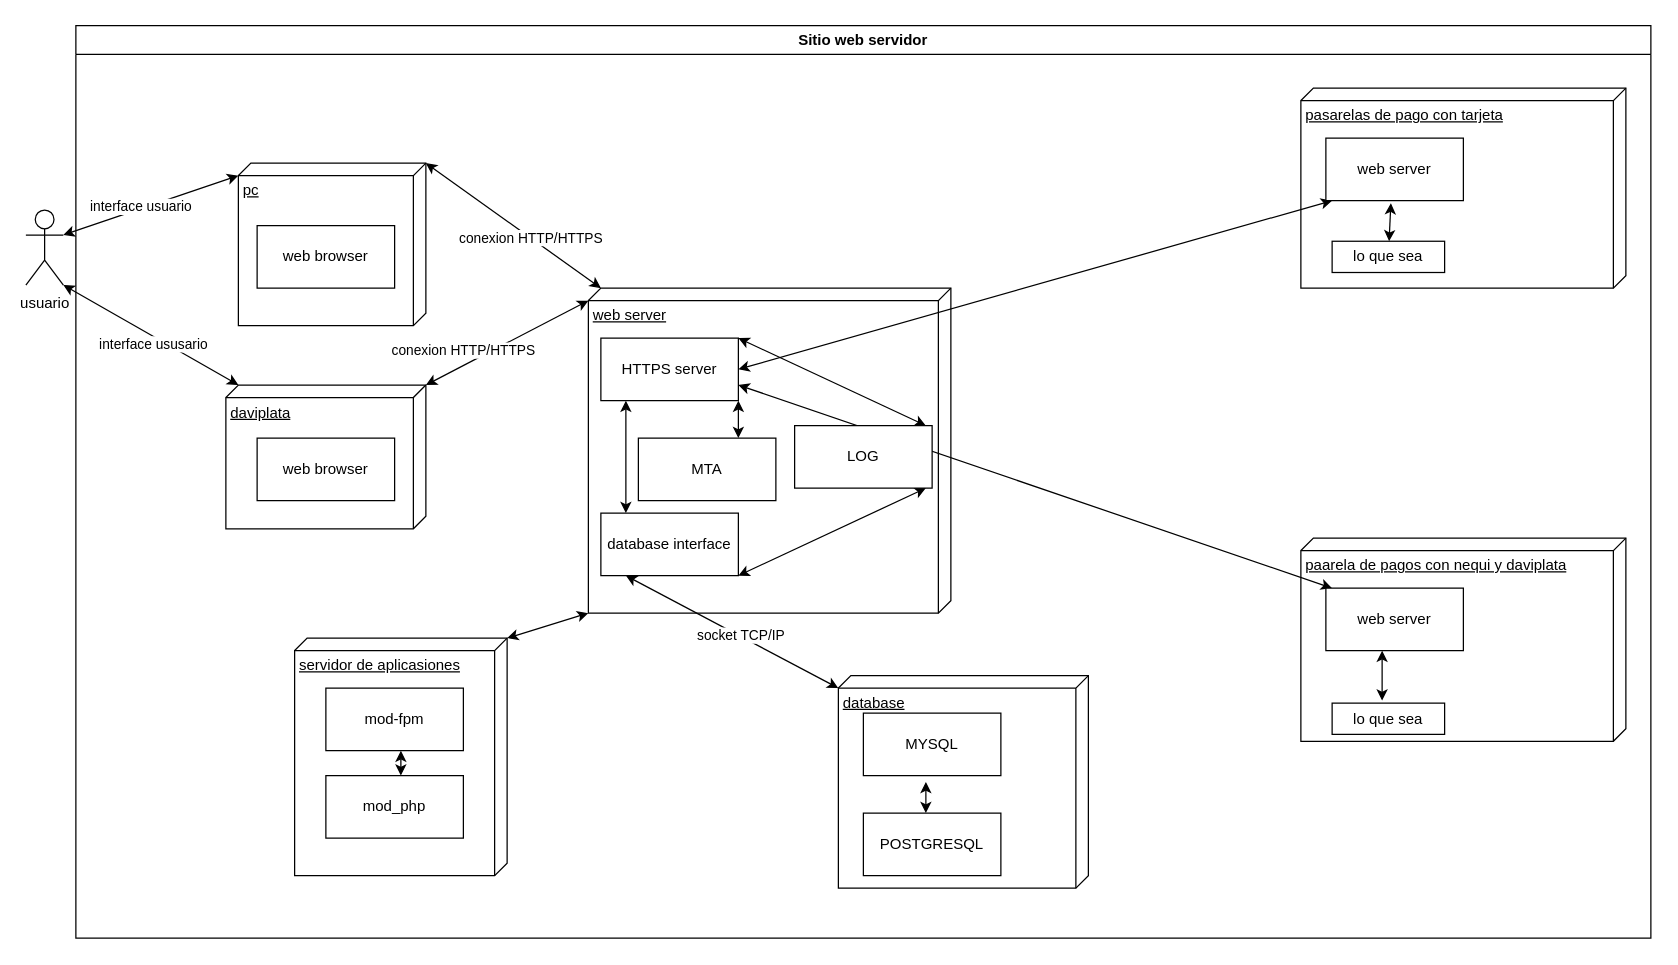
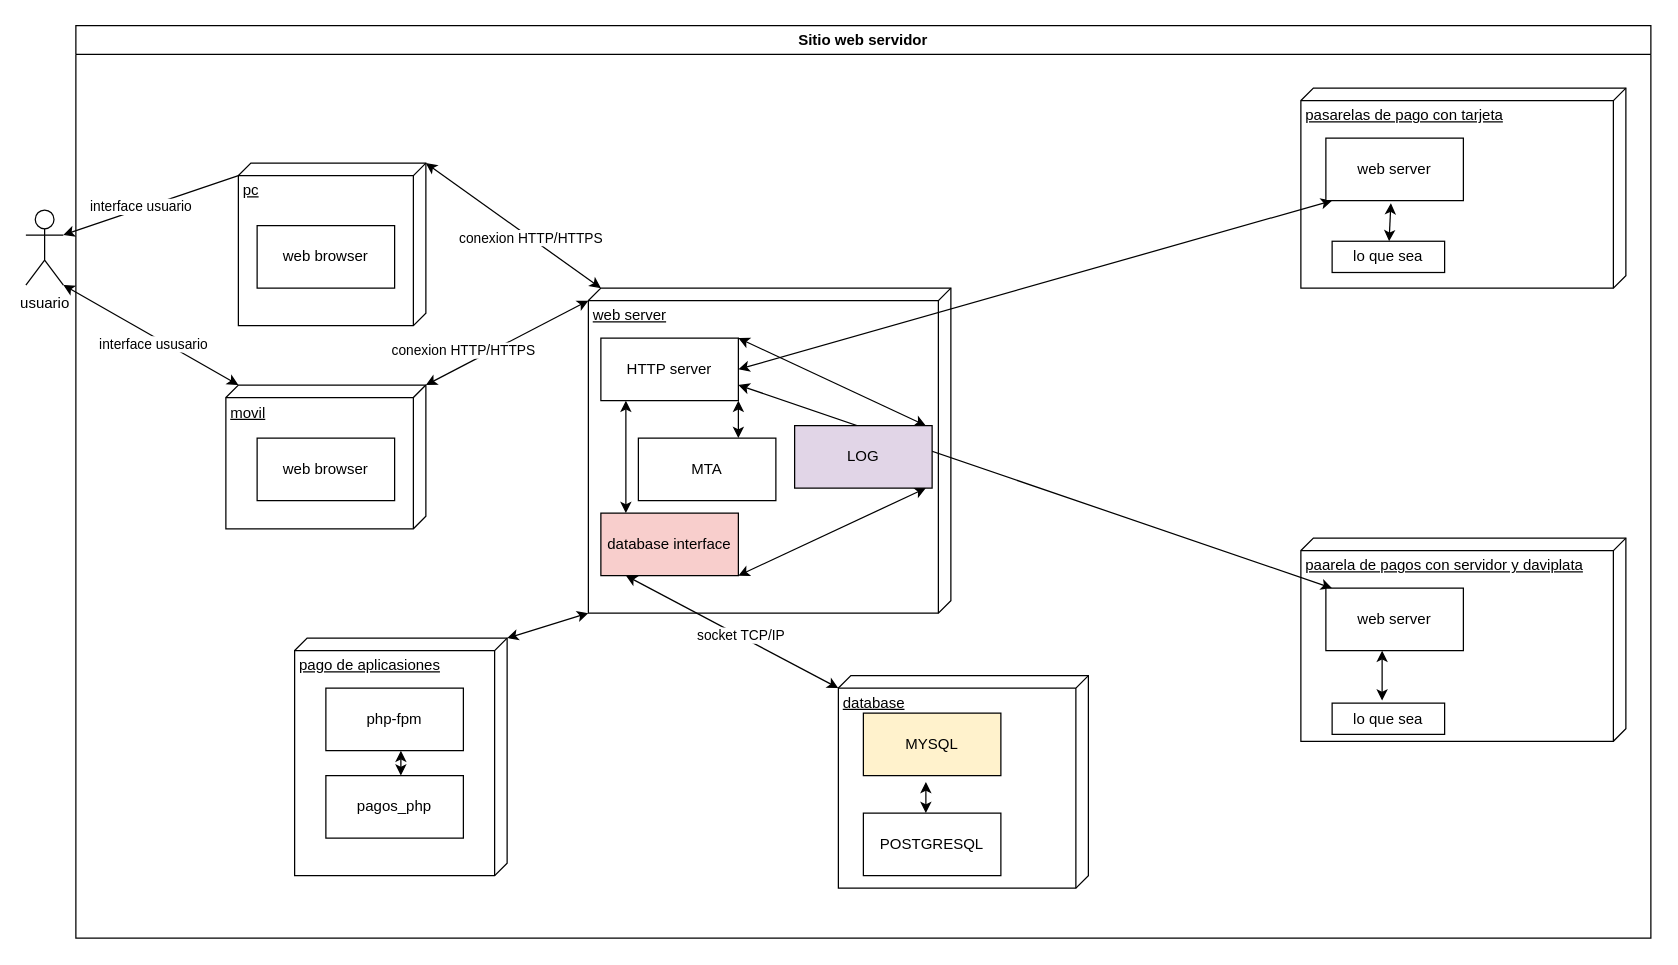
(229, 179) -> (231, 178)
(669, 369) -> (669, 369)
(265, 413) -> (248, 413)
(863, 457) -> (863, 457)
(669, 544) -> (669, 544)
(1446, 566) -> (1458, 575)
(388, 666) -> (374, 666)
(394, 719) -> (394, 719)
(932, 744) -> (932, 744)
(394, 807) -> (394, 807)
